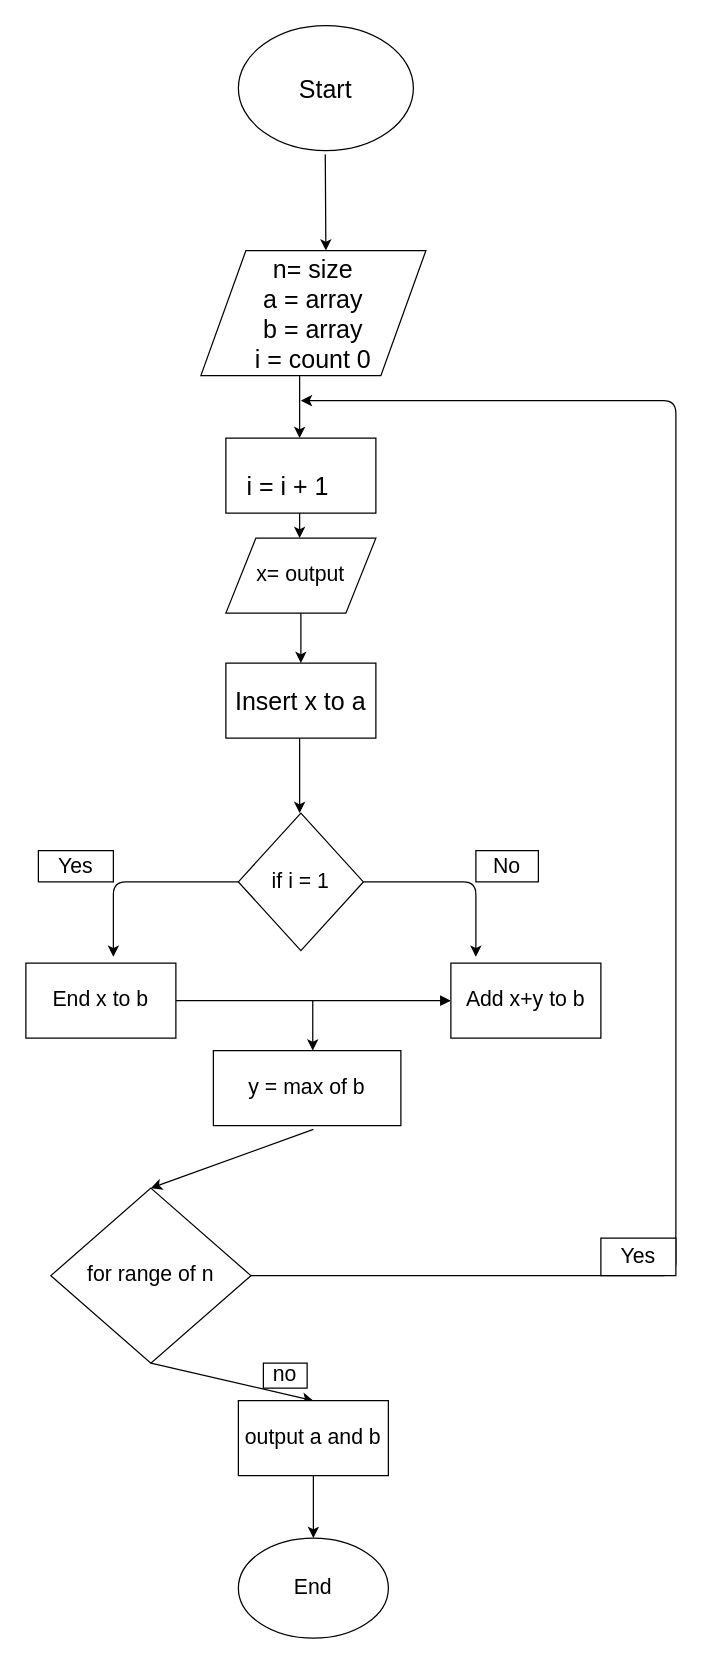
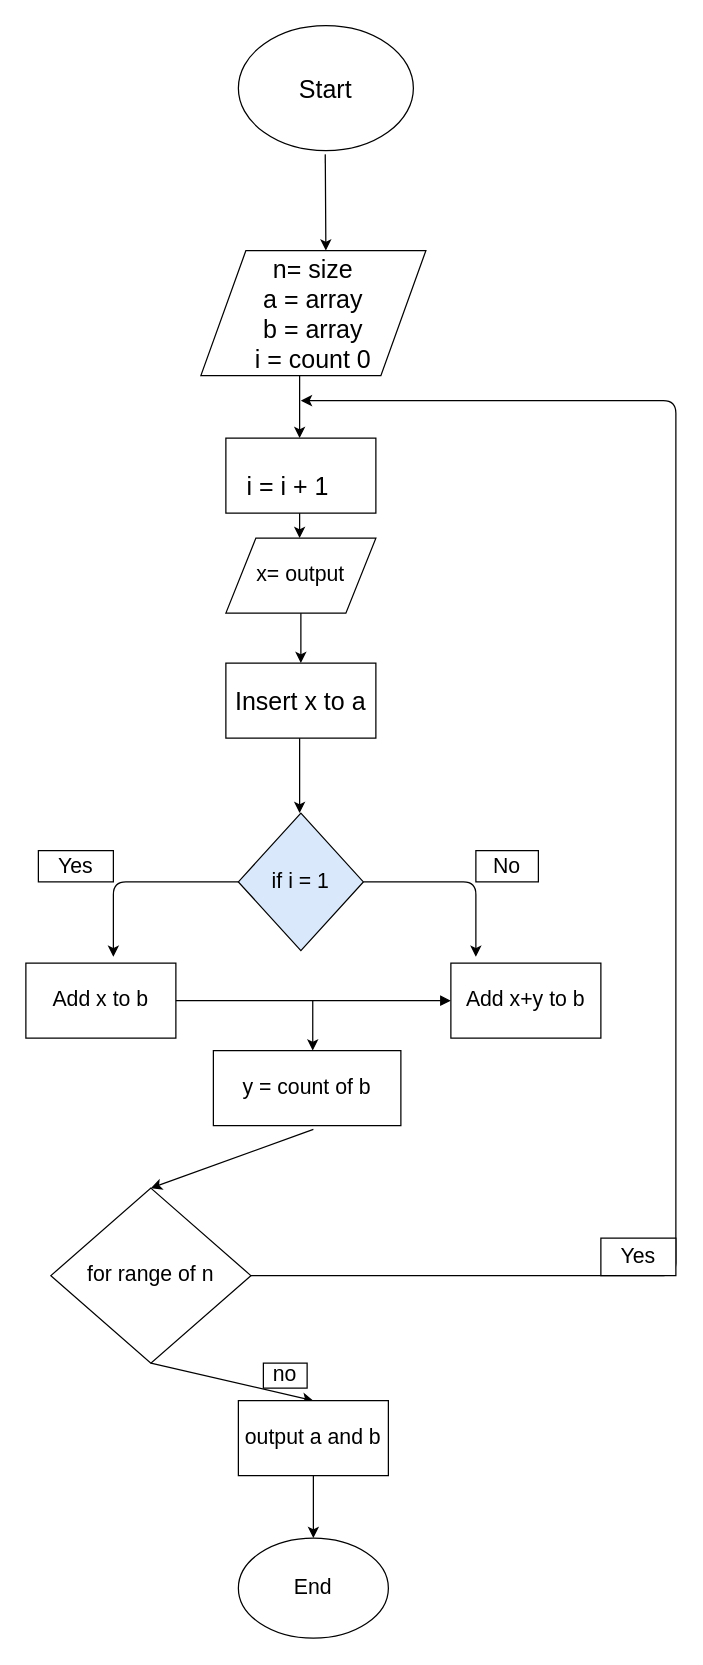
(301, 882) -> (301, 882)
(101, 1001) -> (101, 1001)
(307, 1088) -> (307, 1088)
